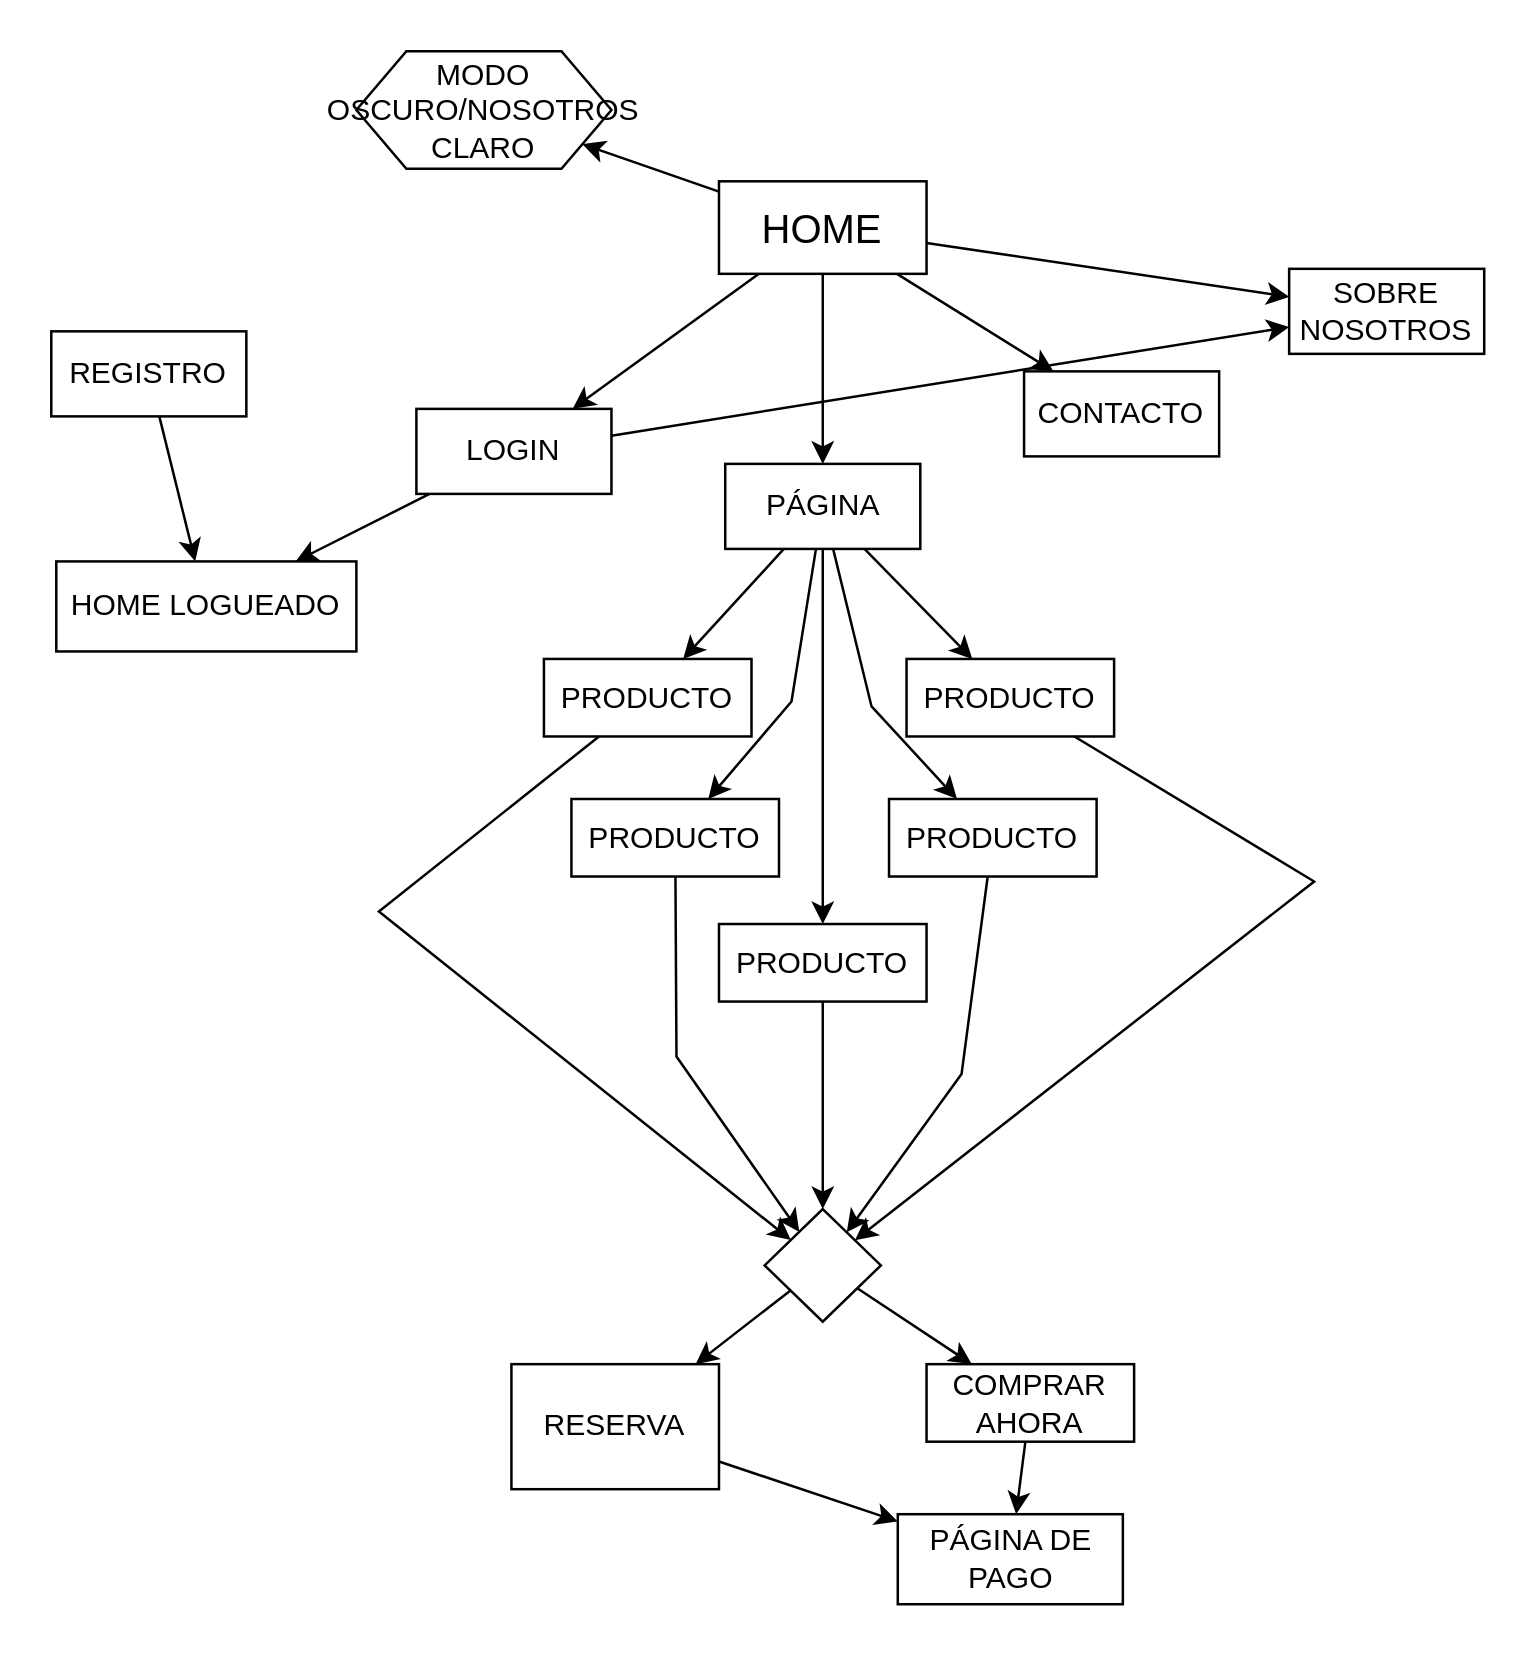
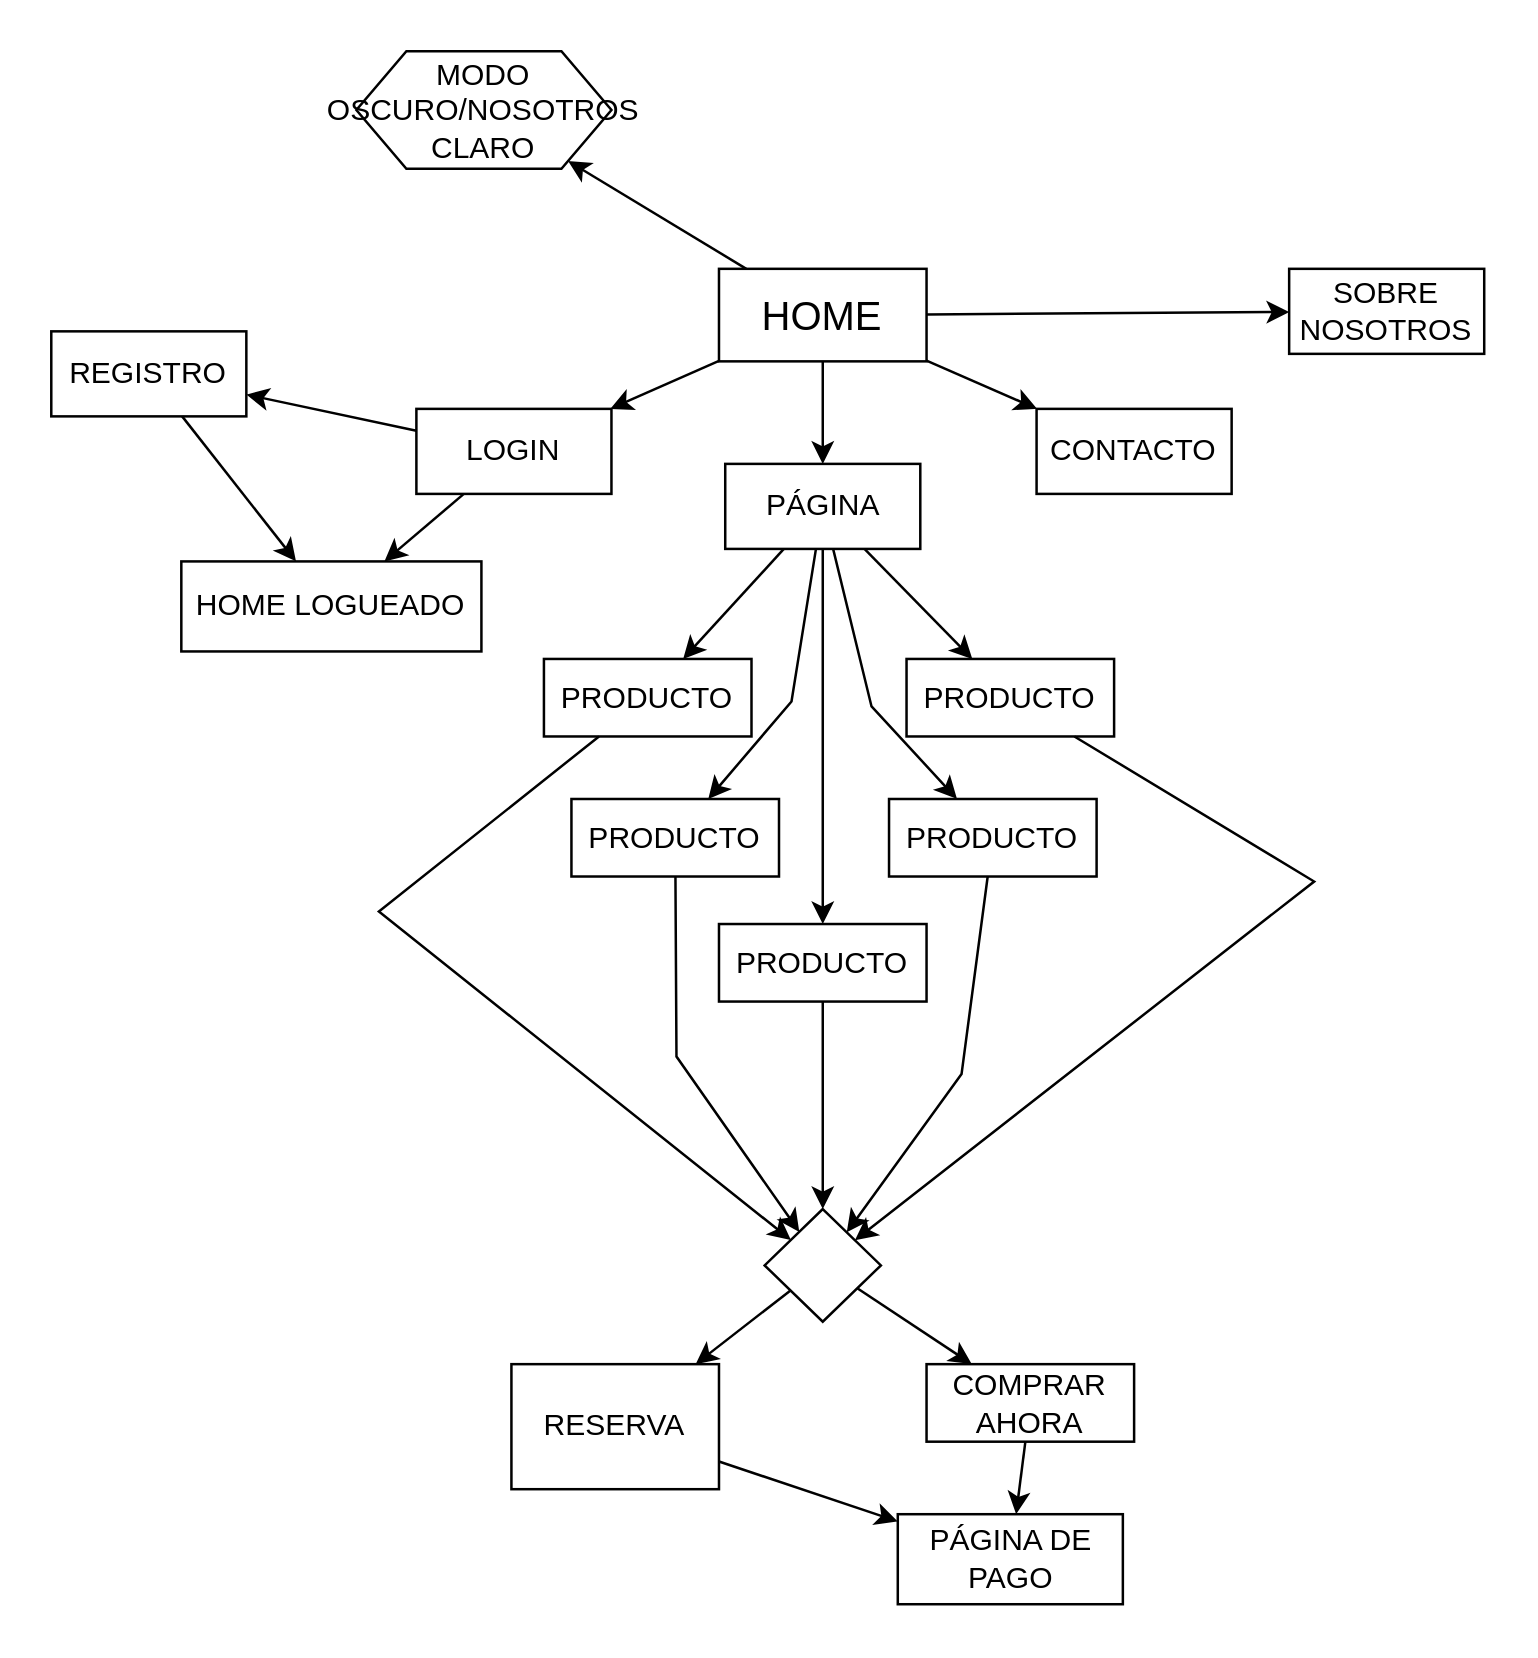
(823, 228) -> (823, 315)
(1124, 353) -> (340, 414)
(1121, 414) -> (1134, 451)
(206, 606) -> (331, 606)
